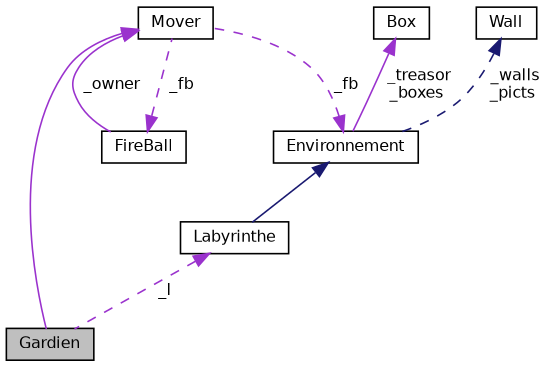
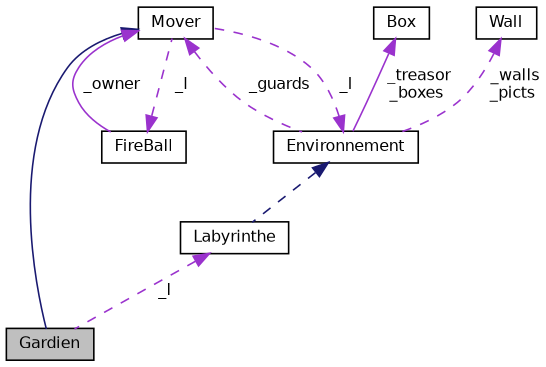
(180, 85) -> (180, 85)
(344, 85) -> (344, 85)
none -> (242, 101)
(456, 103) -> (456, 103)
(34, 163) -> (34, 163)
(284, 197) -> (284, 197)
